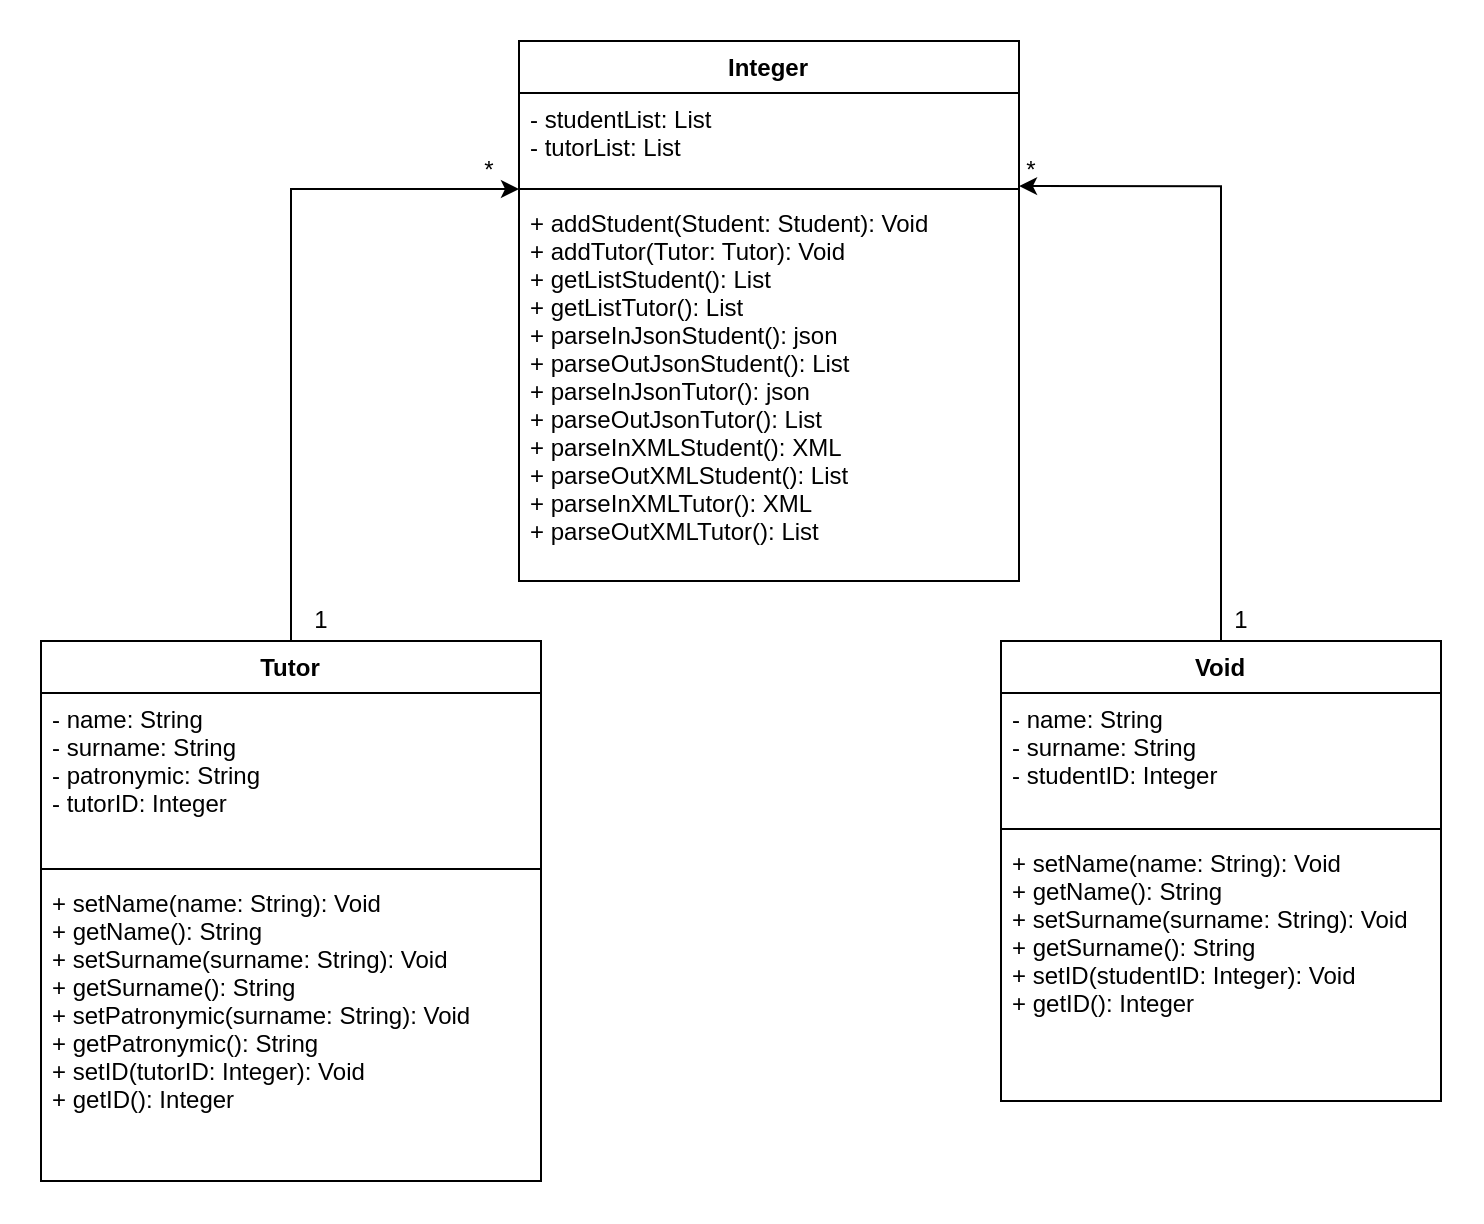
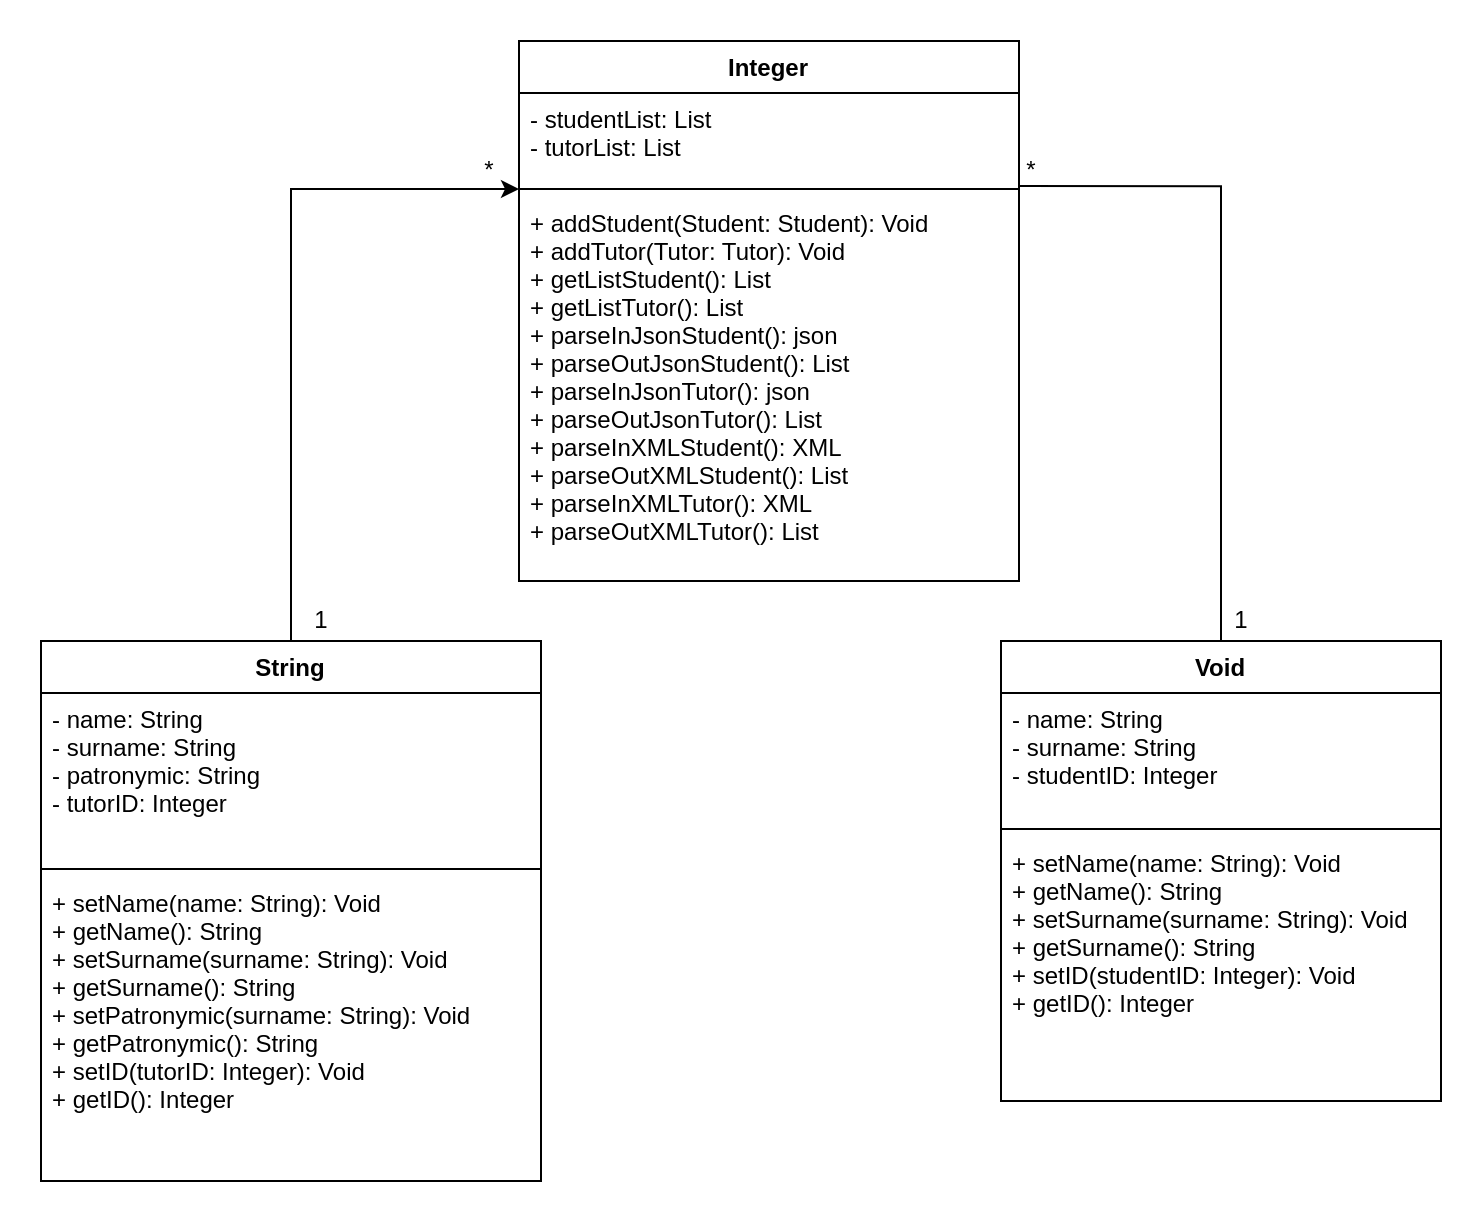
(1034, 186) -> (1029, 186)
(290, 668) -> (290, 668)
